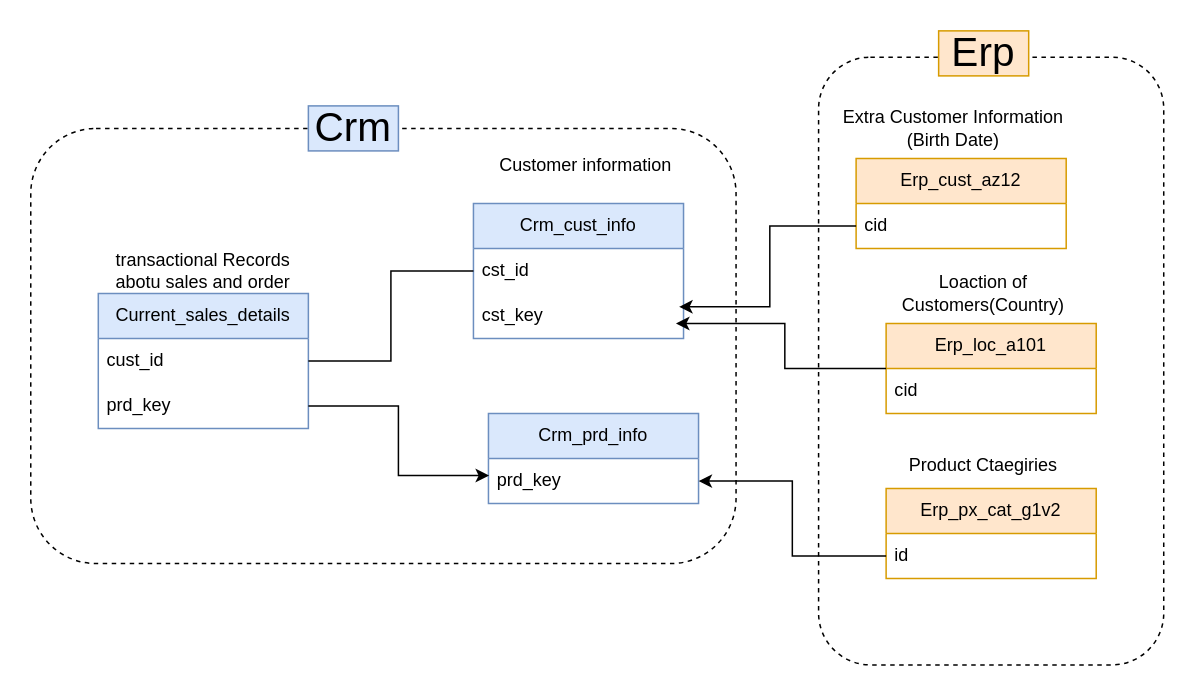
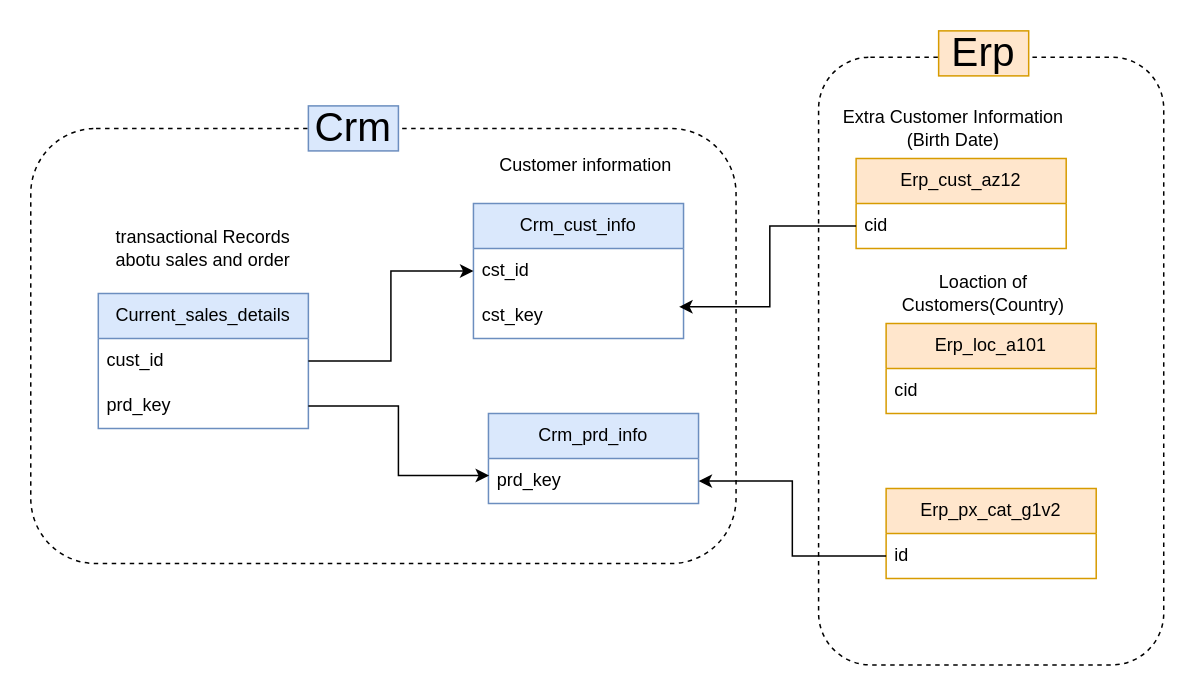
(203, 271) -> (203, 248)
(465, 271) -> (462, 271)
(785, 345) -> none
(983, 466) -> none
